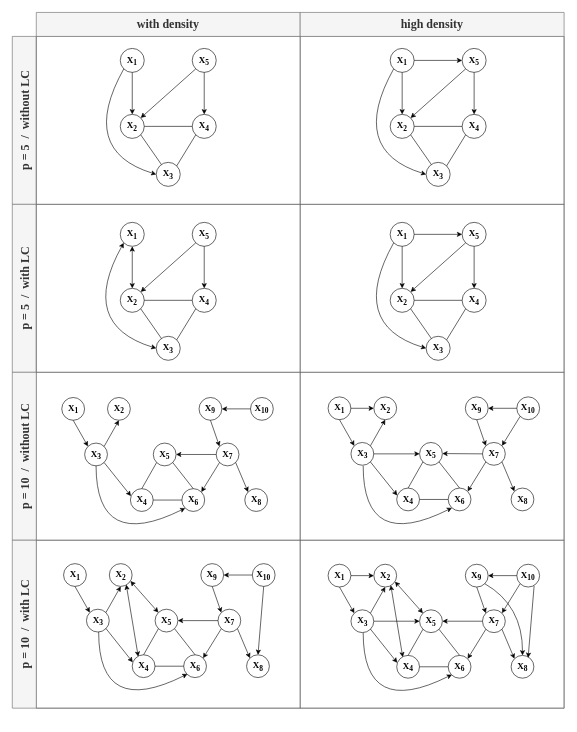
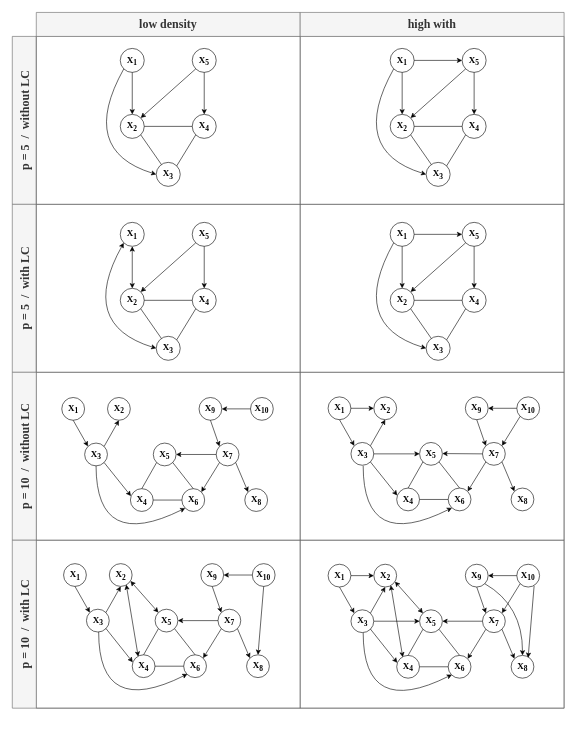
(168, 24) -> (168, 24)
(432, 24) -> (432, 24)
